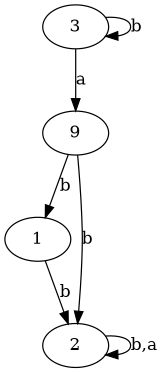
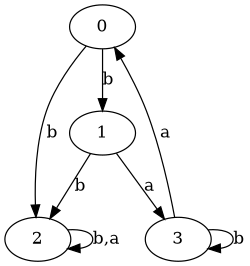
(76, 133) -> (103, 27)
none -> (137, 181)
